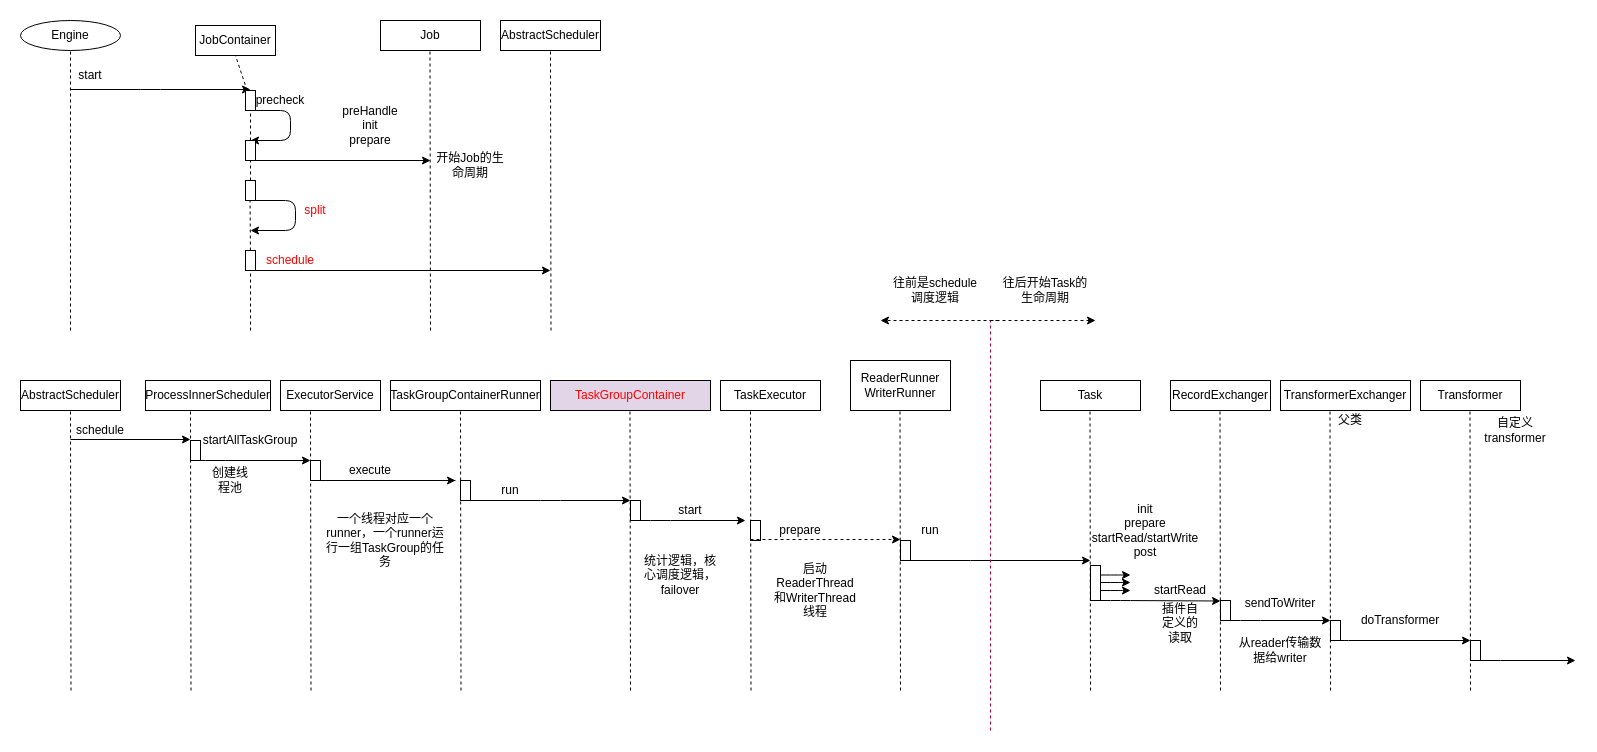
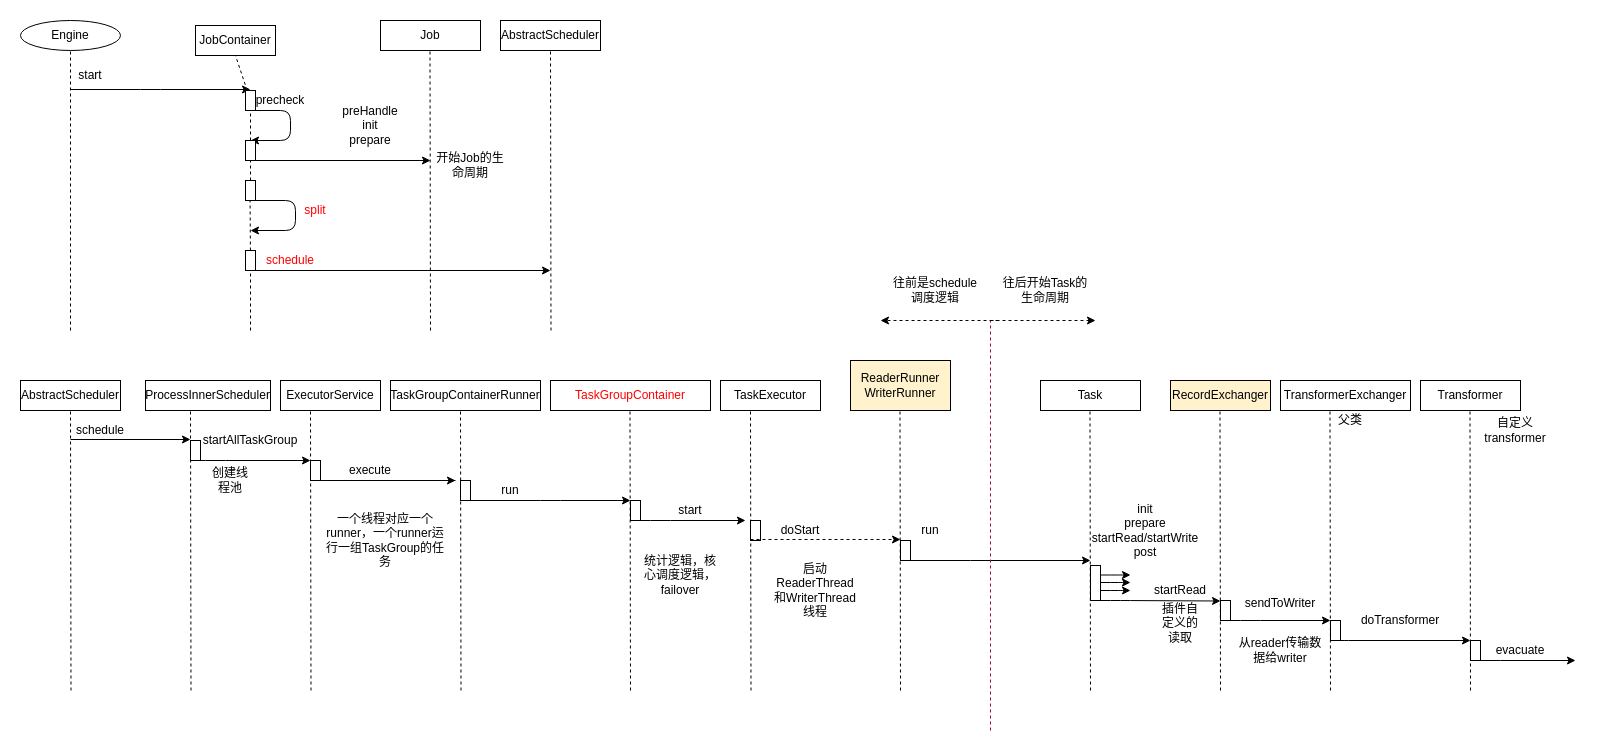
(901, 386) -> (901, 386)
(631, 396) -> (631, 396)
(1221, 396) -> (1221, 396)
(801, 531) -> (801, 531)
none -> (1521, 651)
